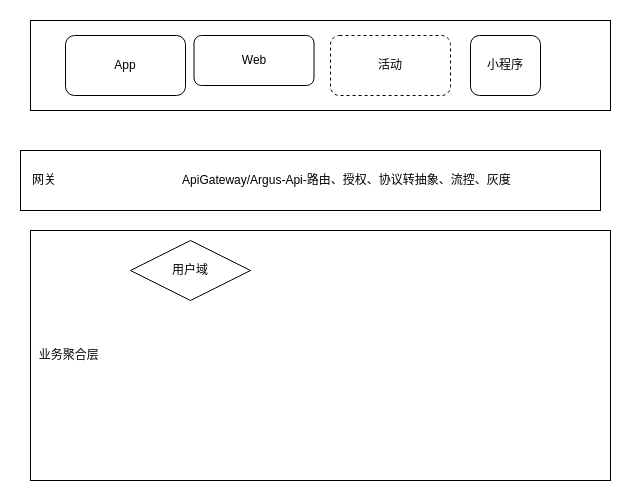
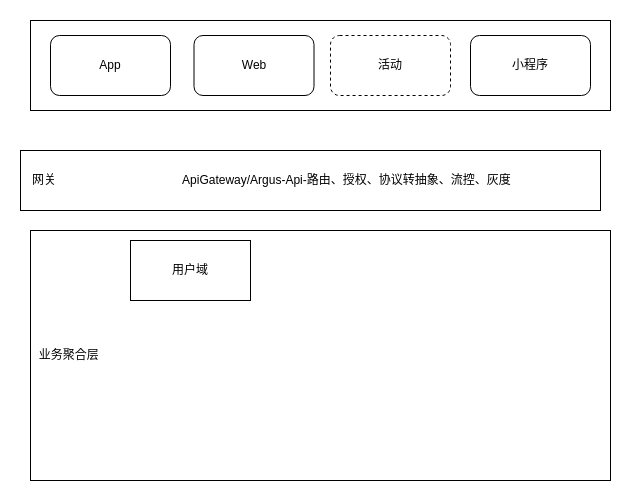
(254, 61) -> (254, 66)
(126, 66) -> (111, 66)
(506, 66) -> (531, 66)
(191, 271) -> (191, 271)
